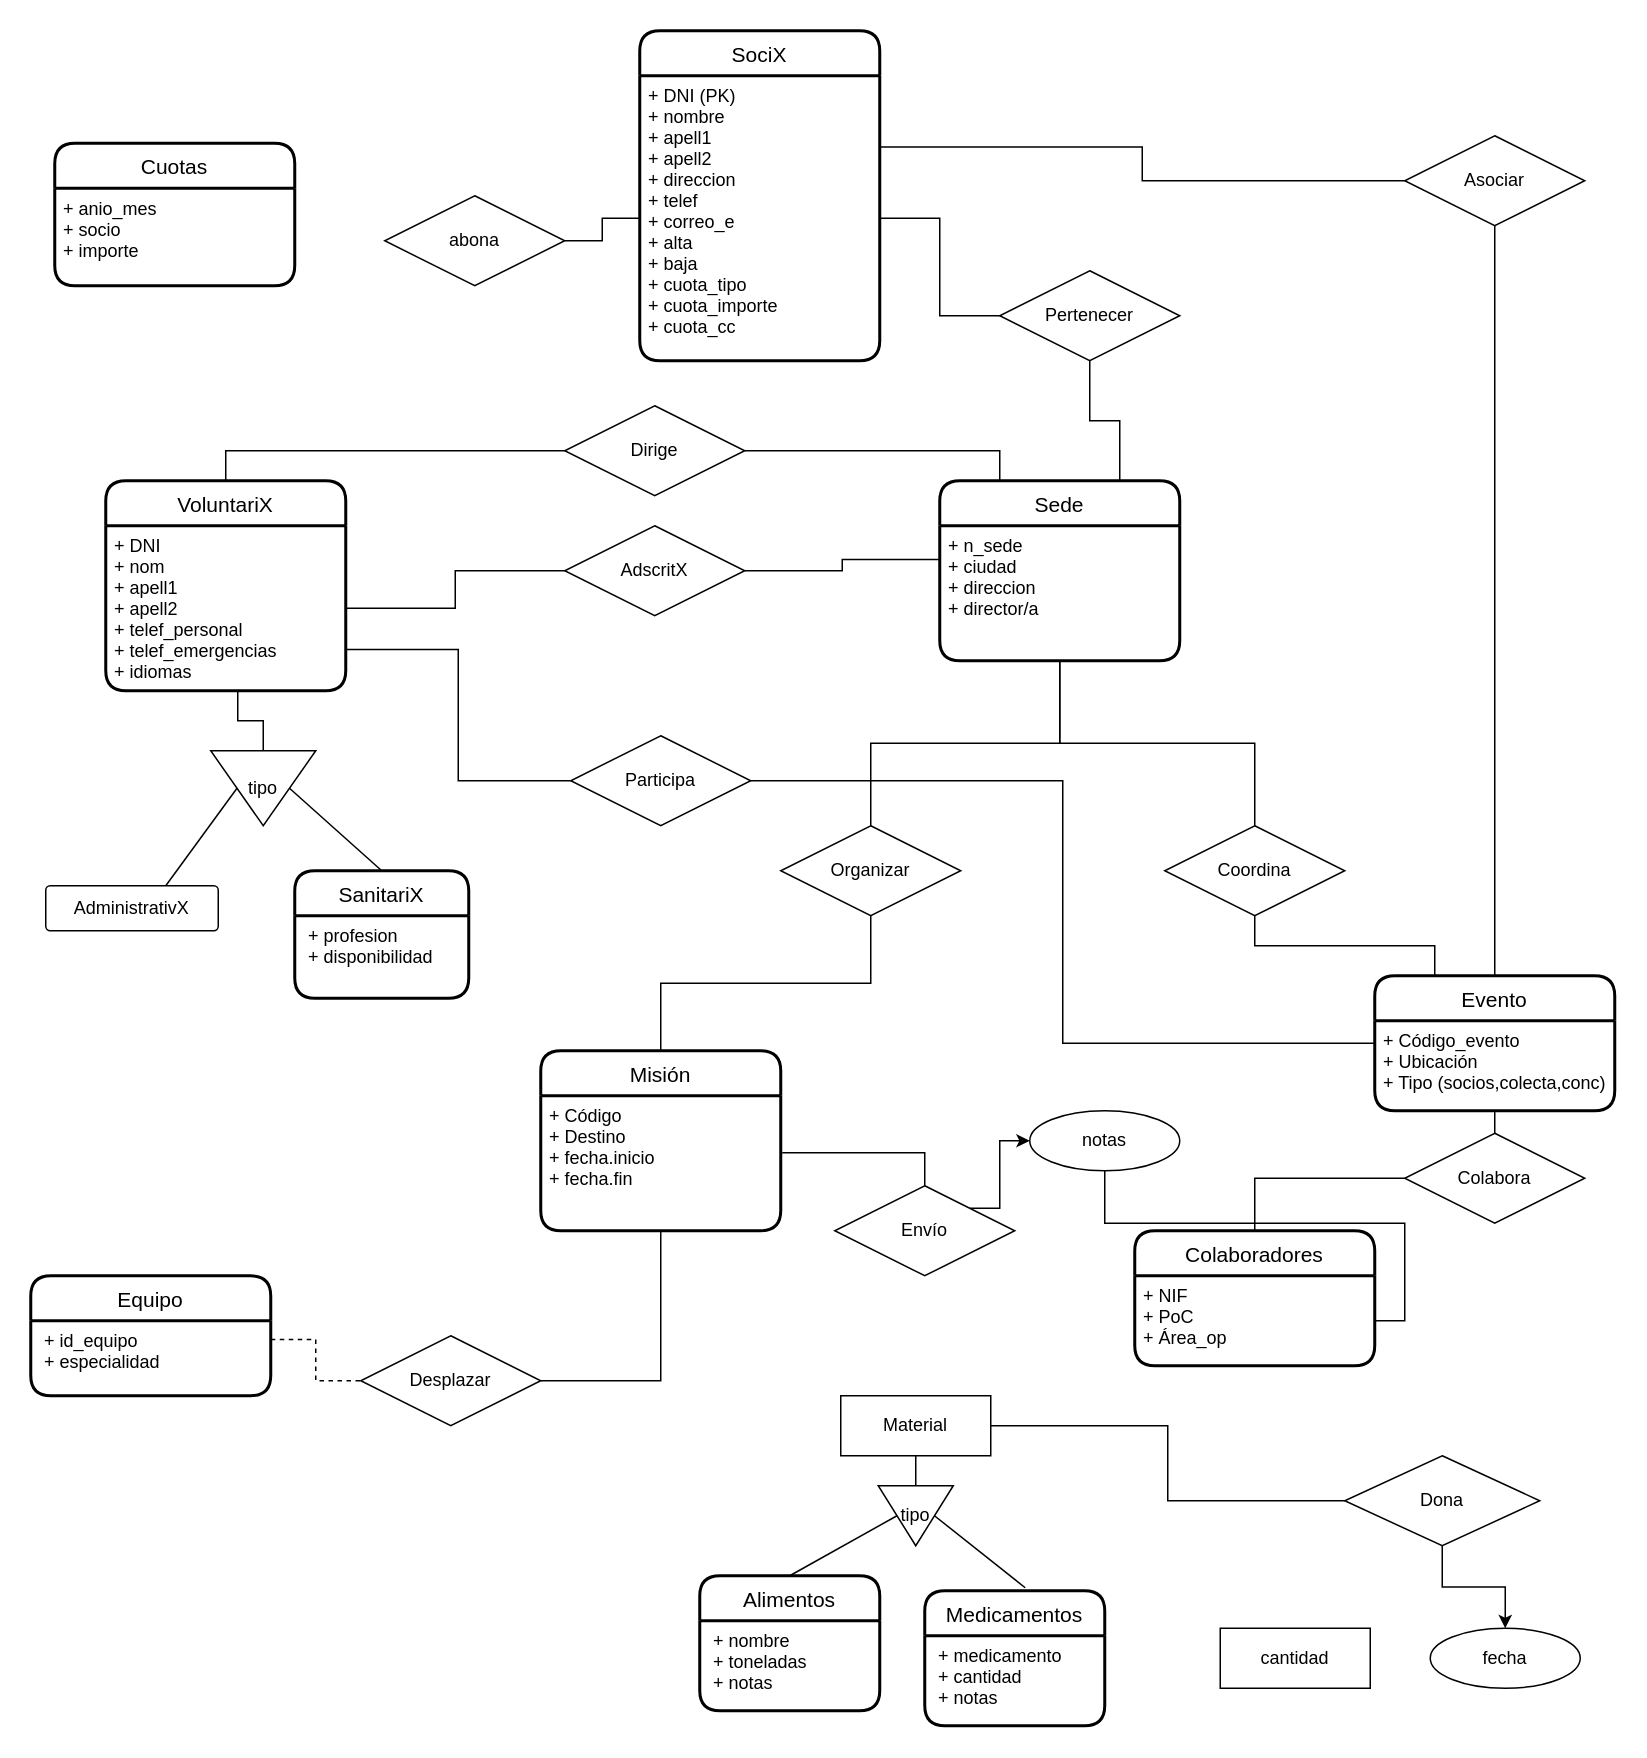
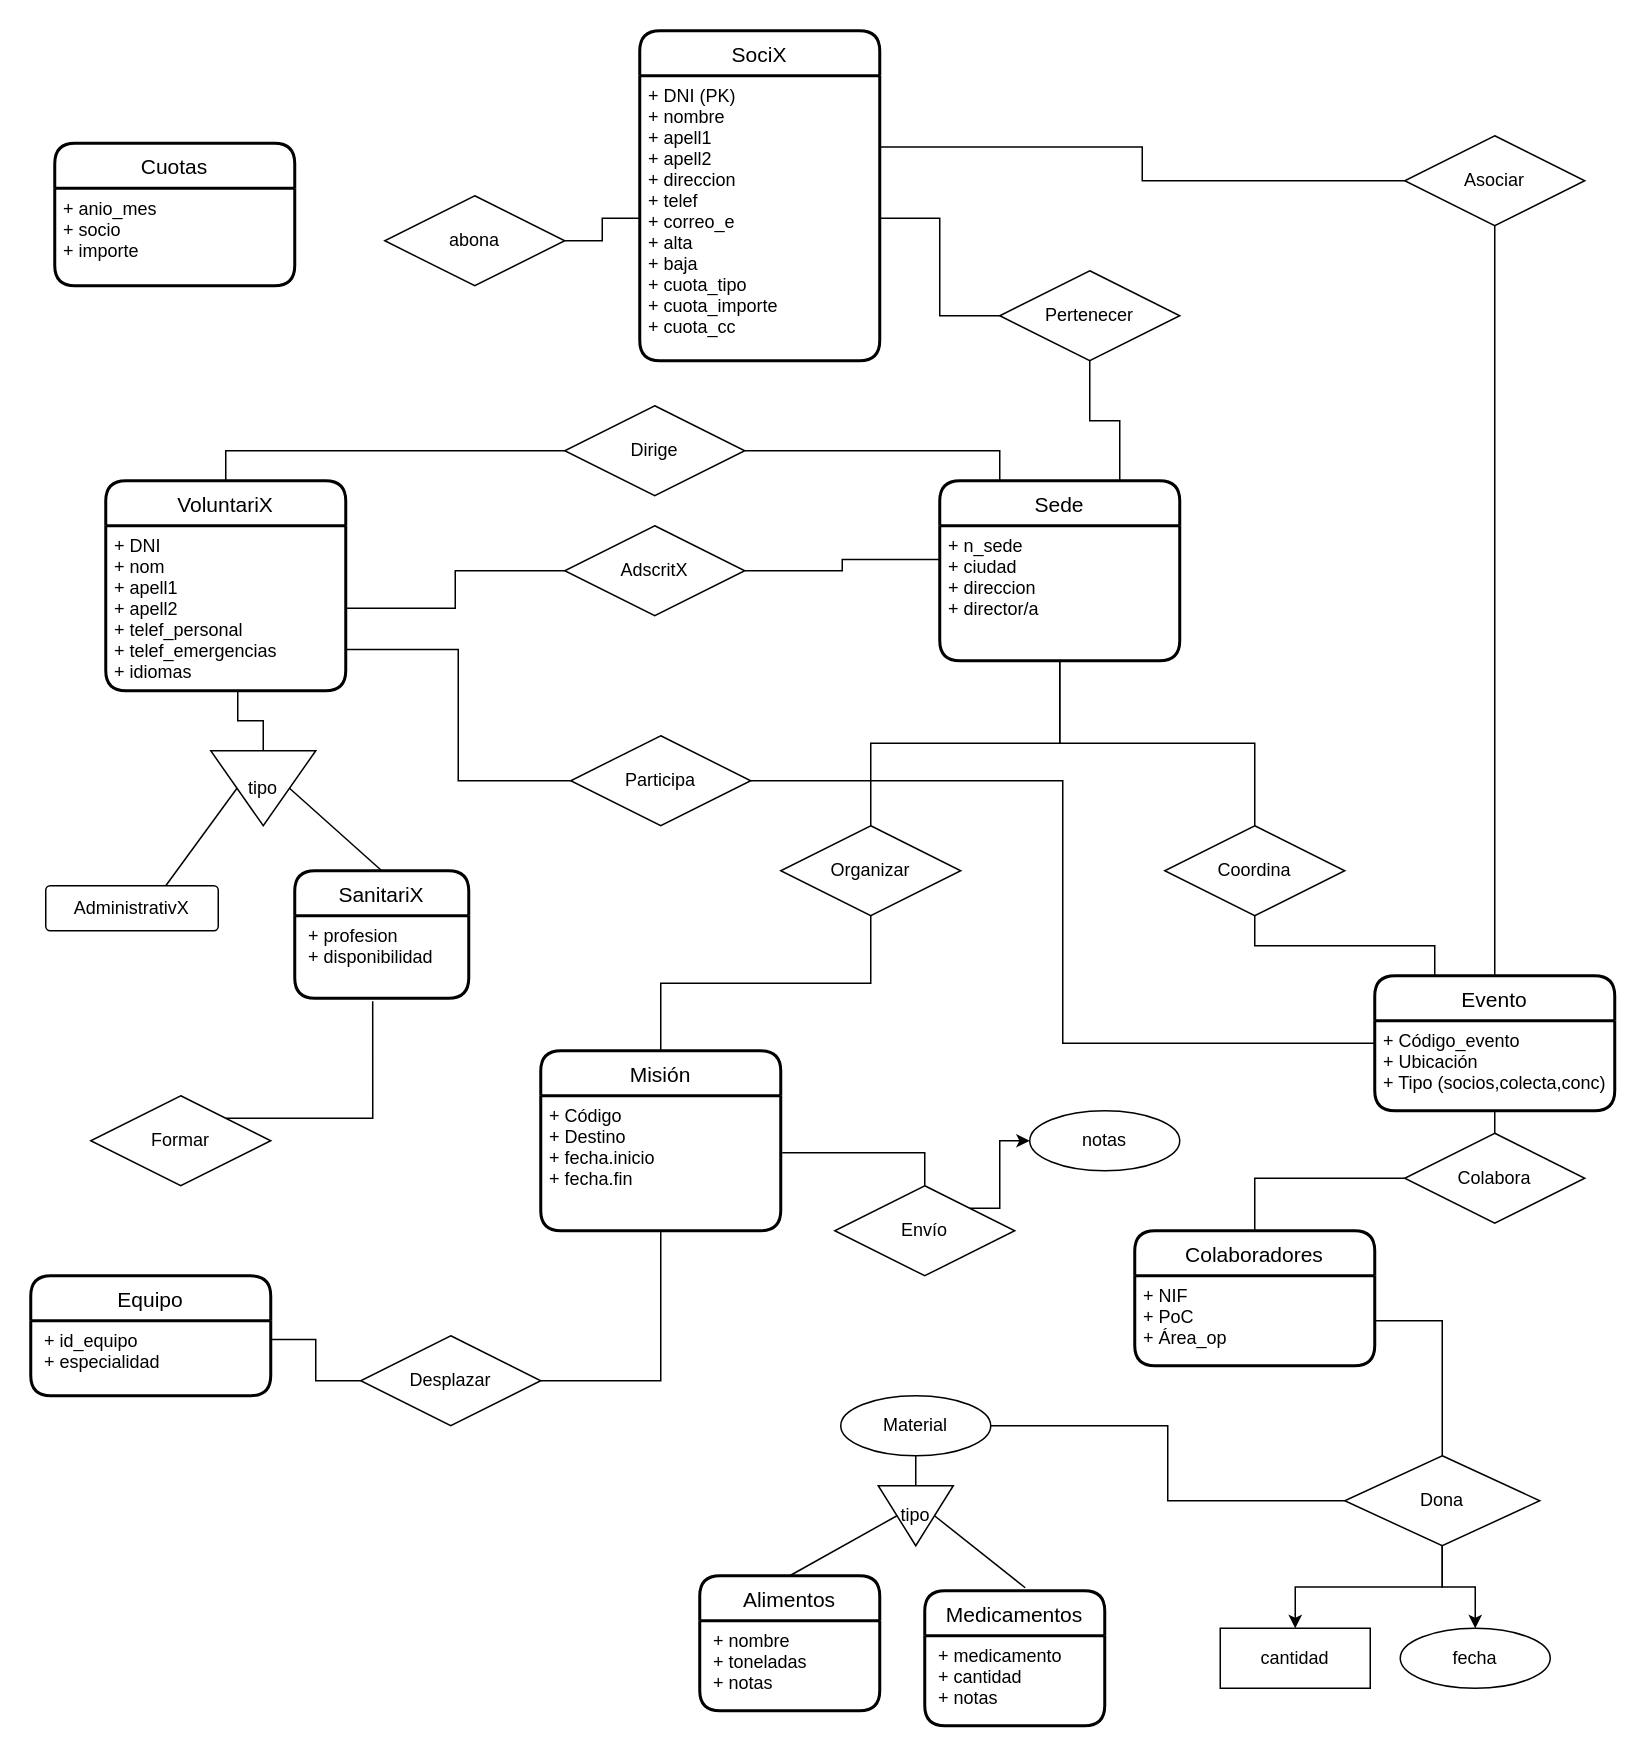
none -> (358, 1118)
none -> (181, 1141)
(1279, 1223) -> (1442, 1368)
(316, 1358) -> (316, 1358)
(916, 1426) -> (916, 1426)
none -> (1352, 1587)
(1505, 1658) -> (1475, 1658)
